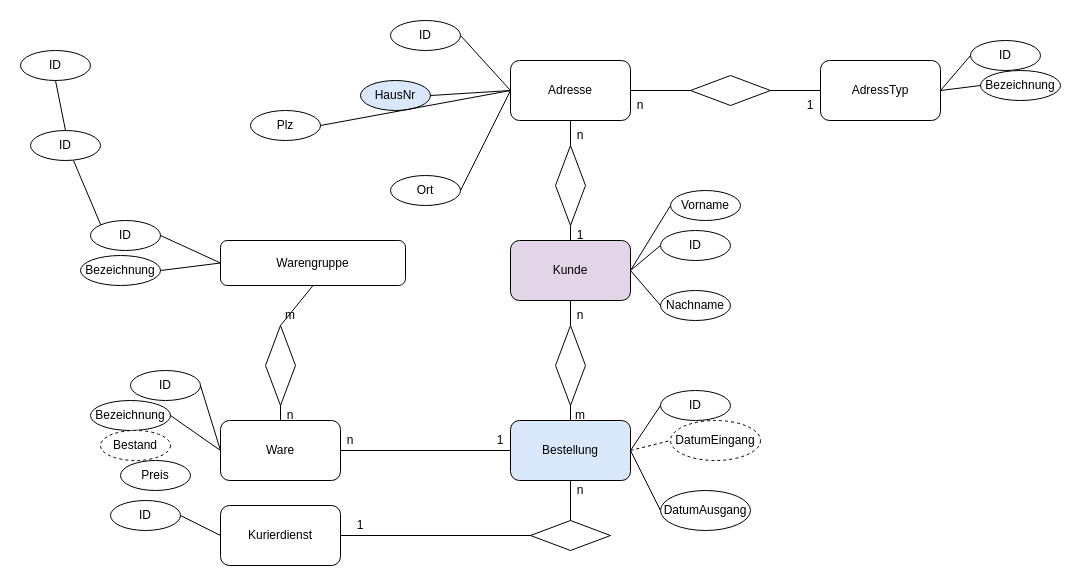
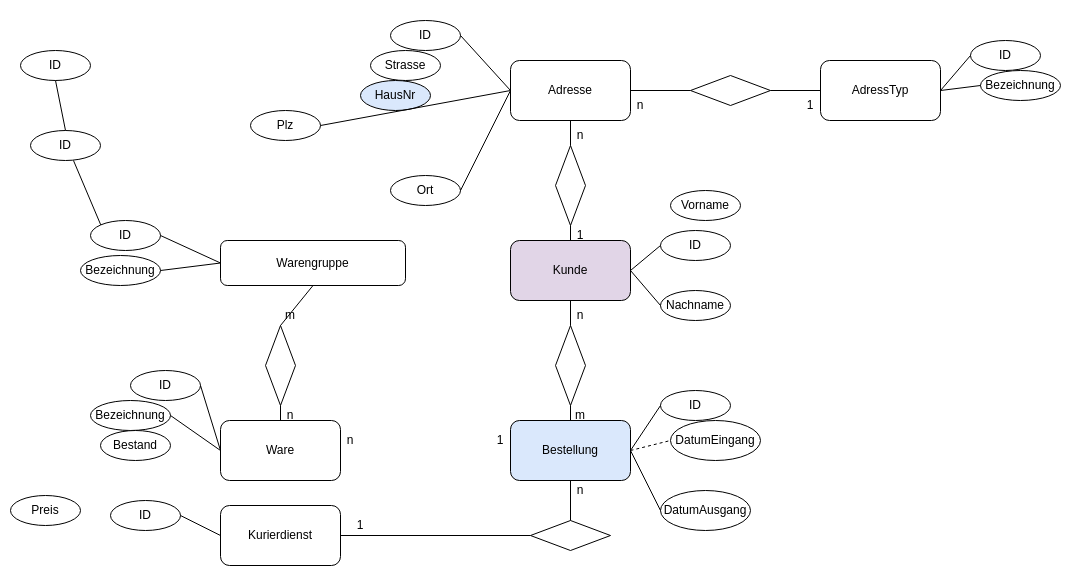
none -> (406, 66)
(465, 93) -> none
(653, 235) -> none
(716, 441) -> (716, 441)
(136, 446) -> (136, 446)
(426, 451) -> none
(156, 476) -> (46, 511)
